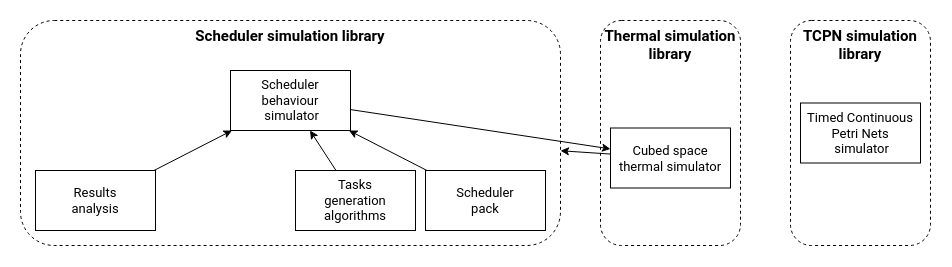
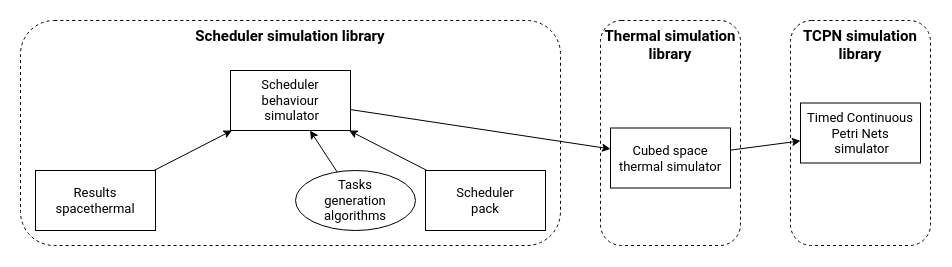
(589, 153) -> (762, 146)
(96, 201) -> (96, 201)
(356, 201) -> (356, 201)
